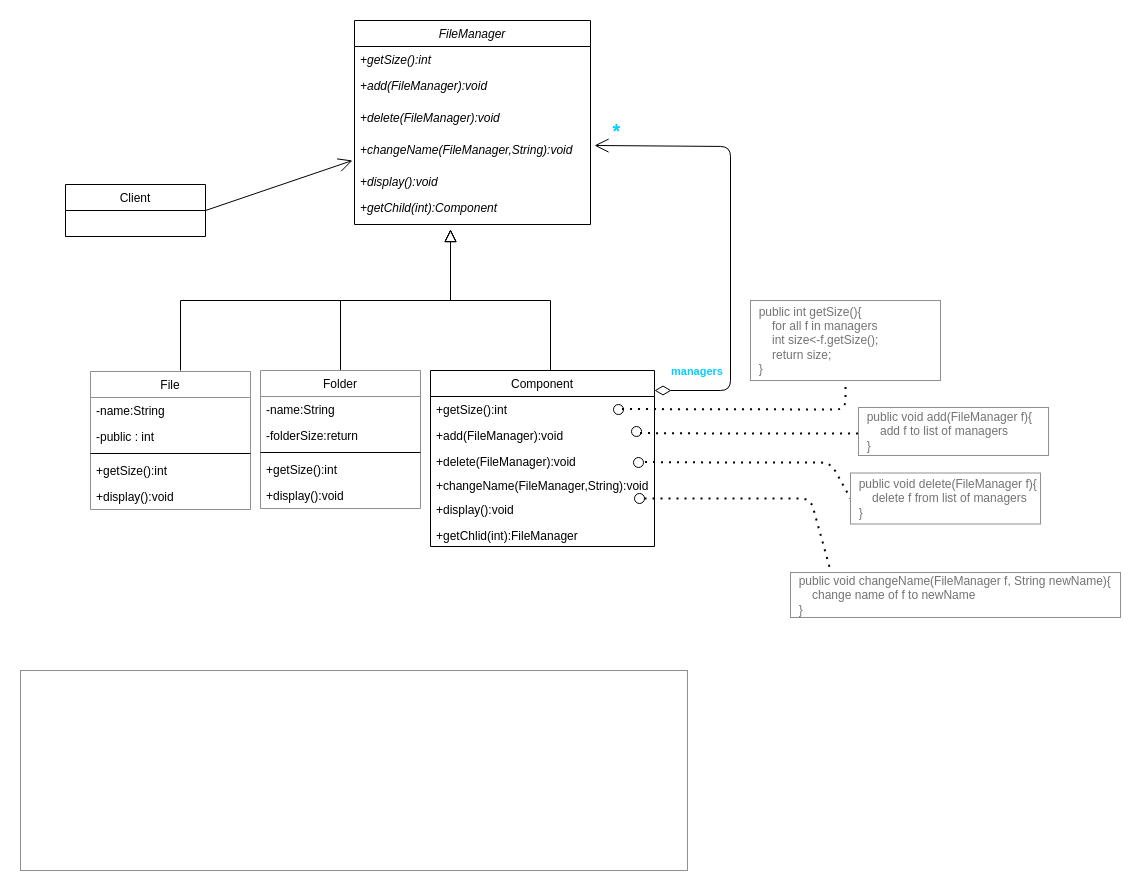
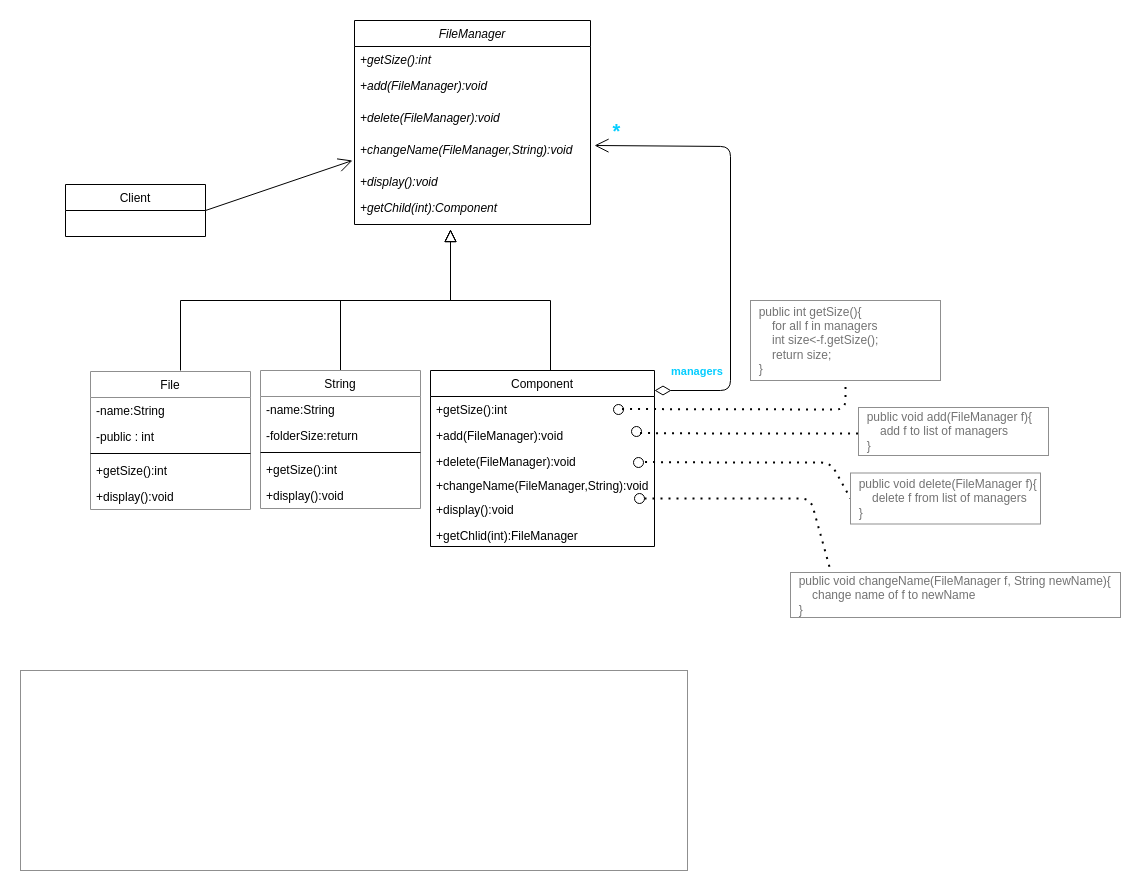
(340, 384) -> (340, 384)
